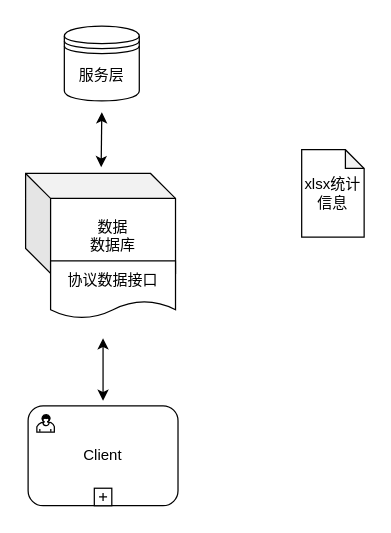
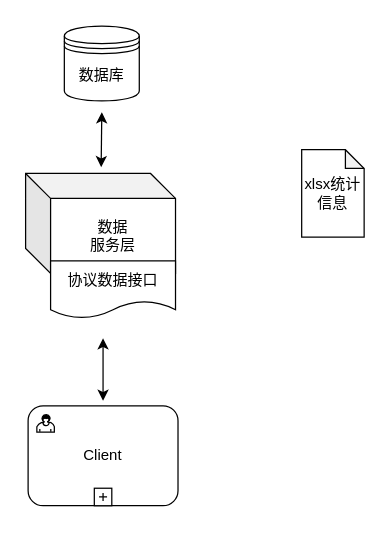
(102, 76) -> (102, 76)
(113, 236) -> (113, 236)
